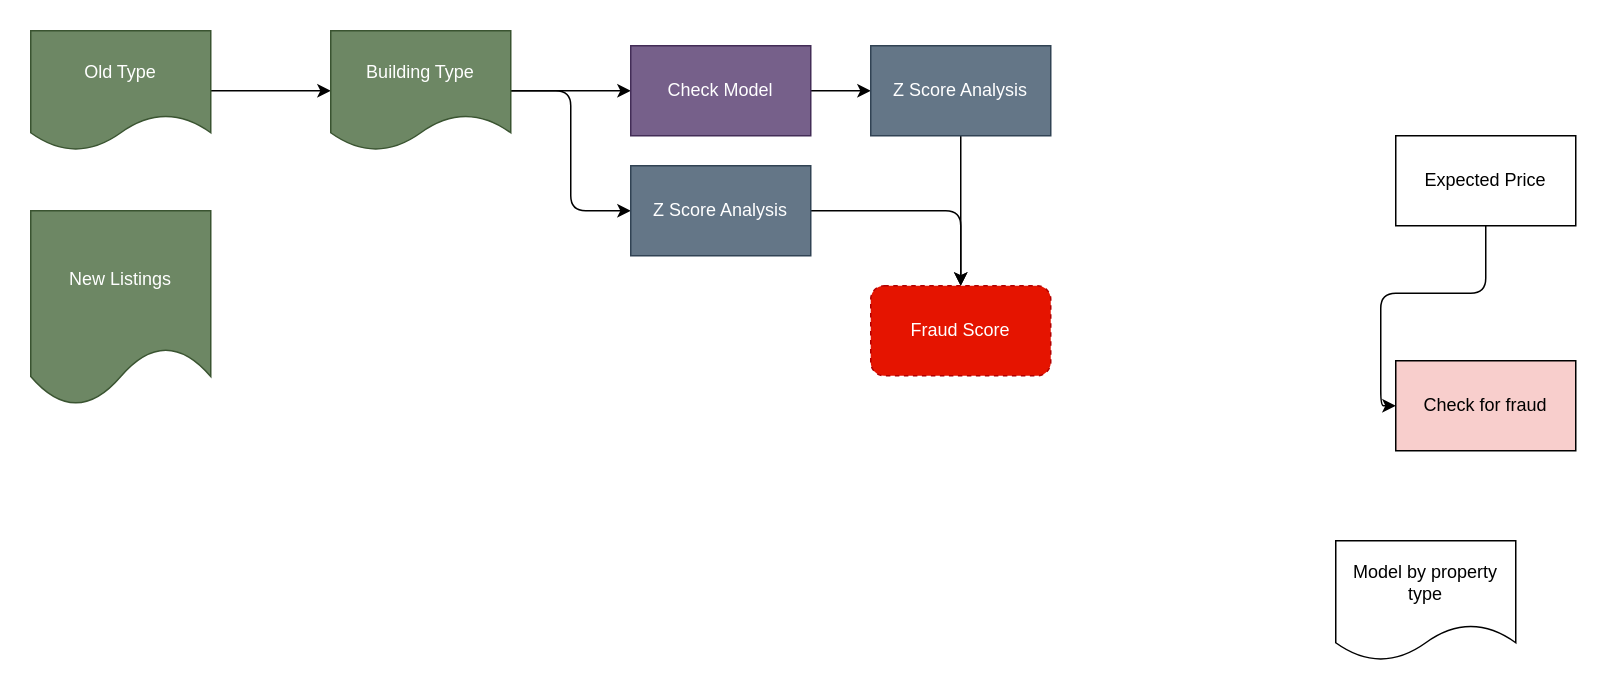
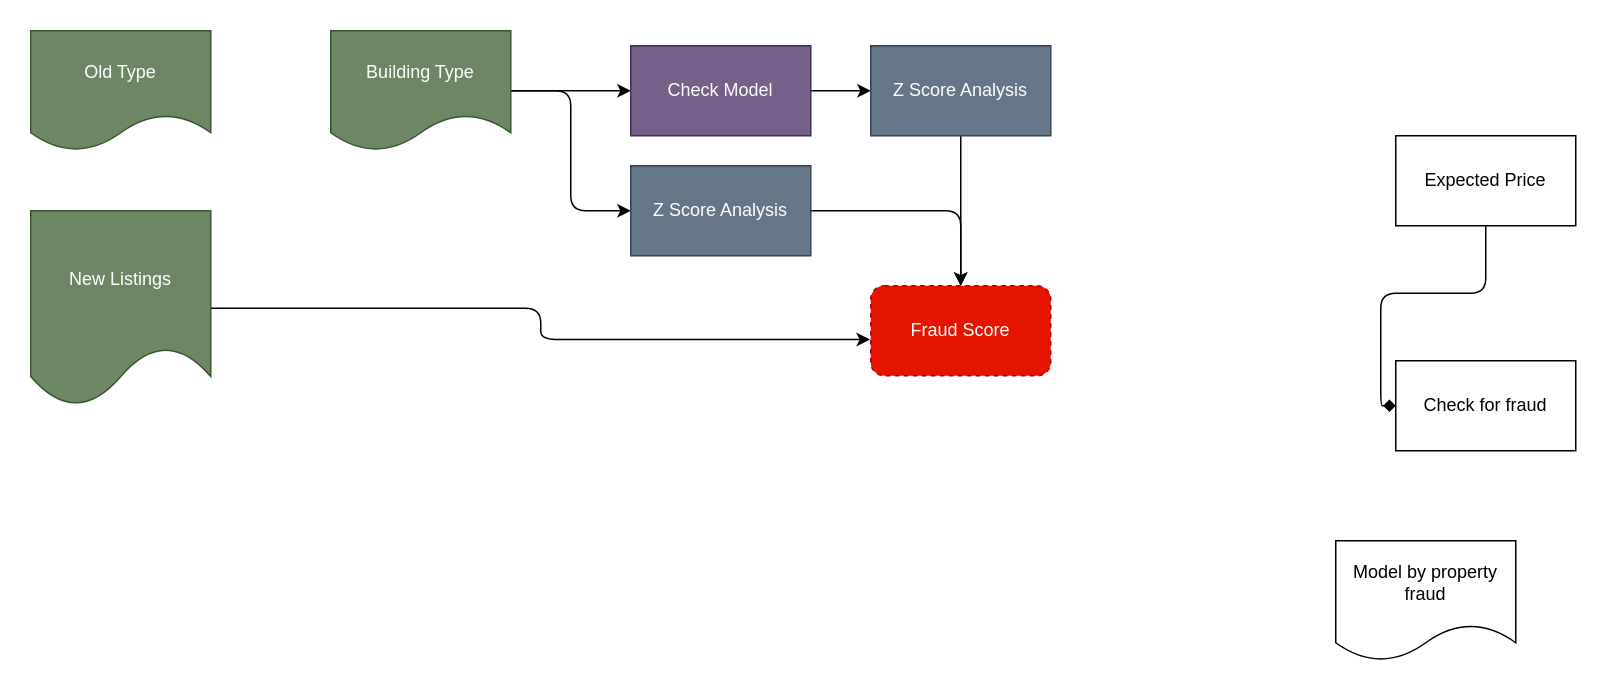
(266, 91) -> none
none -> (540, 317)
(1382, 404) -> (1381, 403)
(1486, 406) -> (1486, 406)
(1426, 583) -> (1426, 583)
